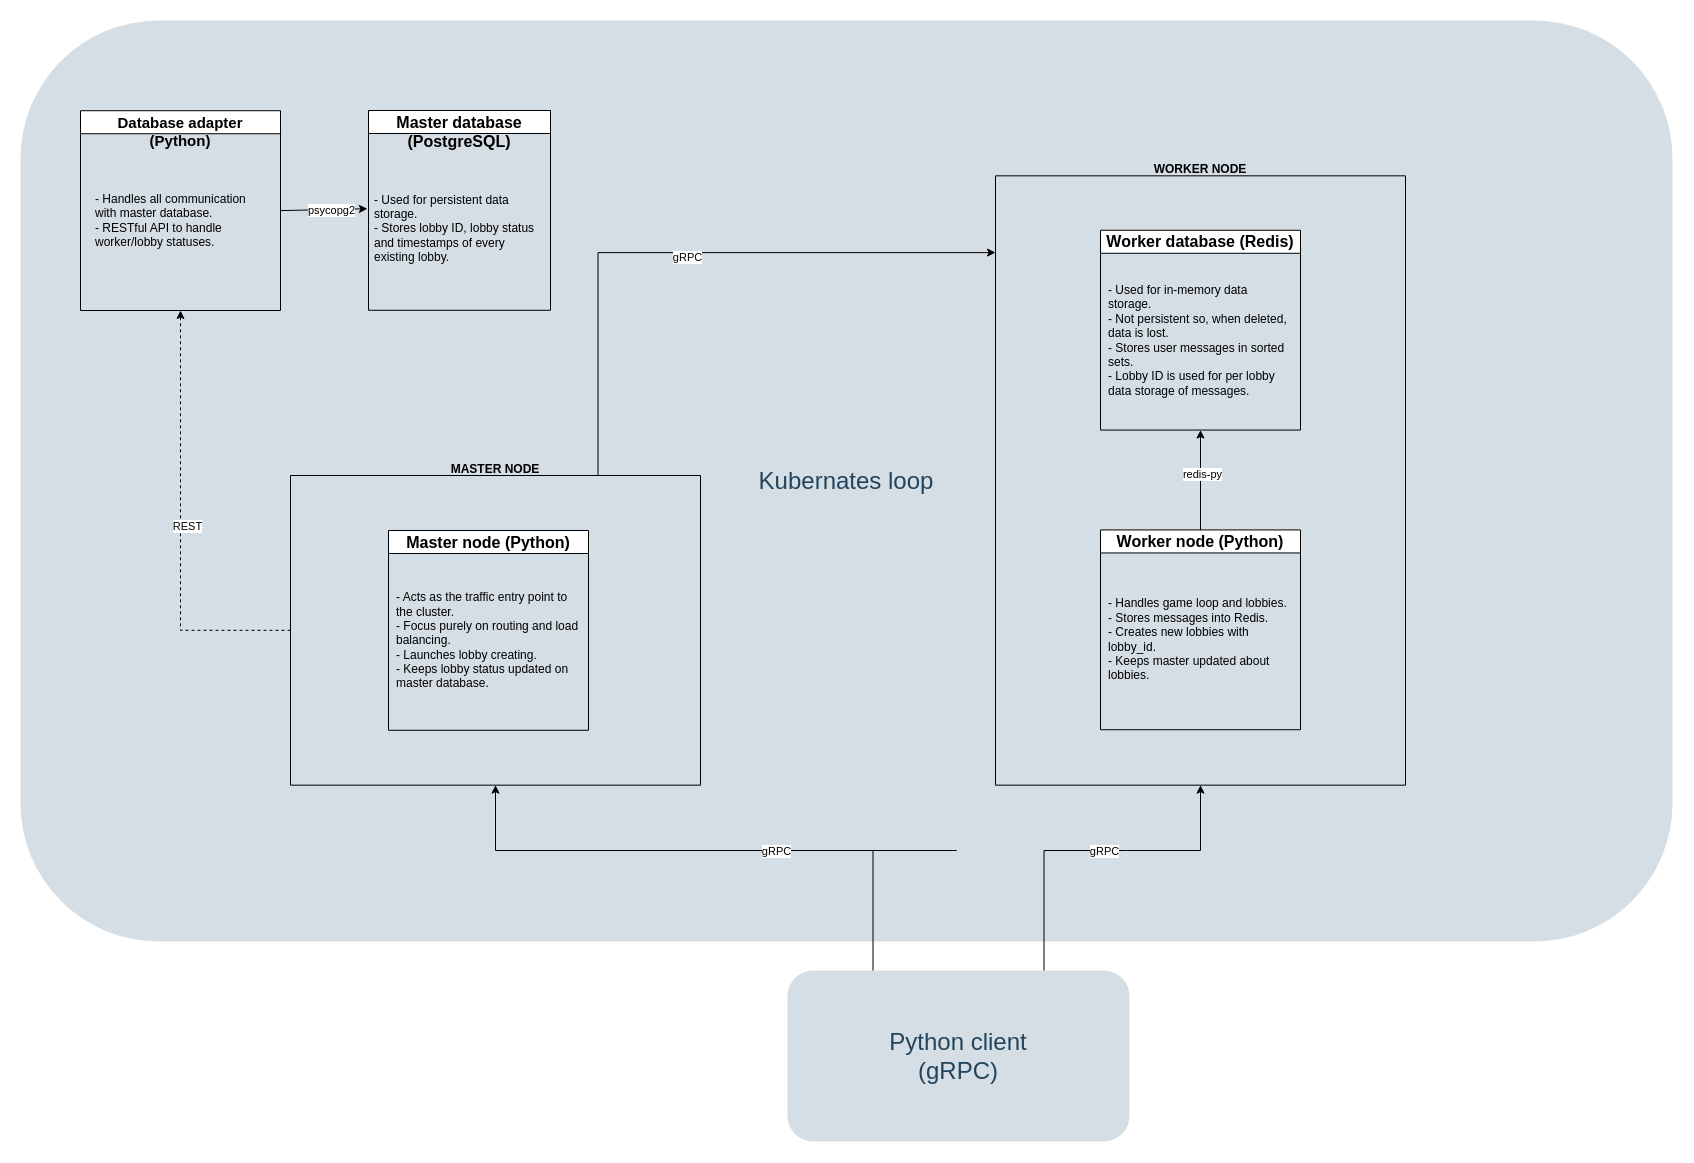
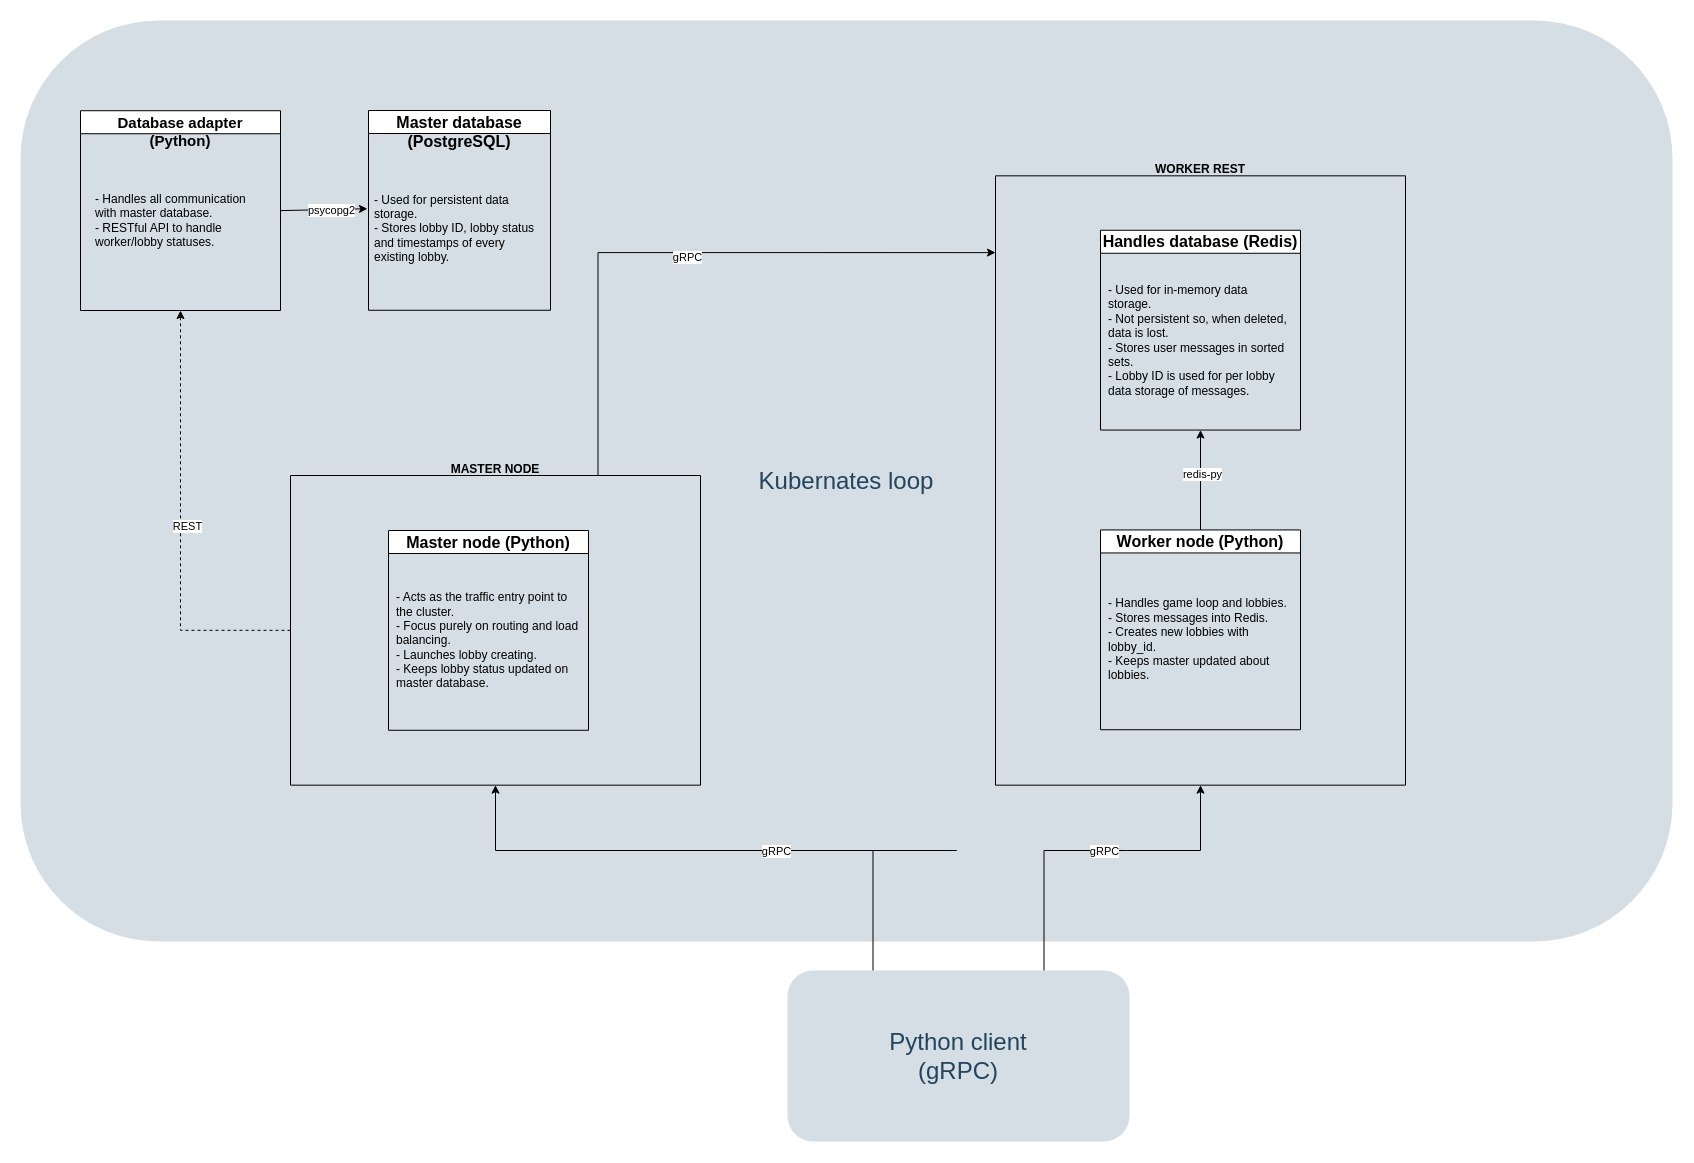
(1200, 169) -> (1200, 169)
(1201, 242) -> (1201, 242)
